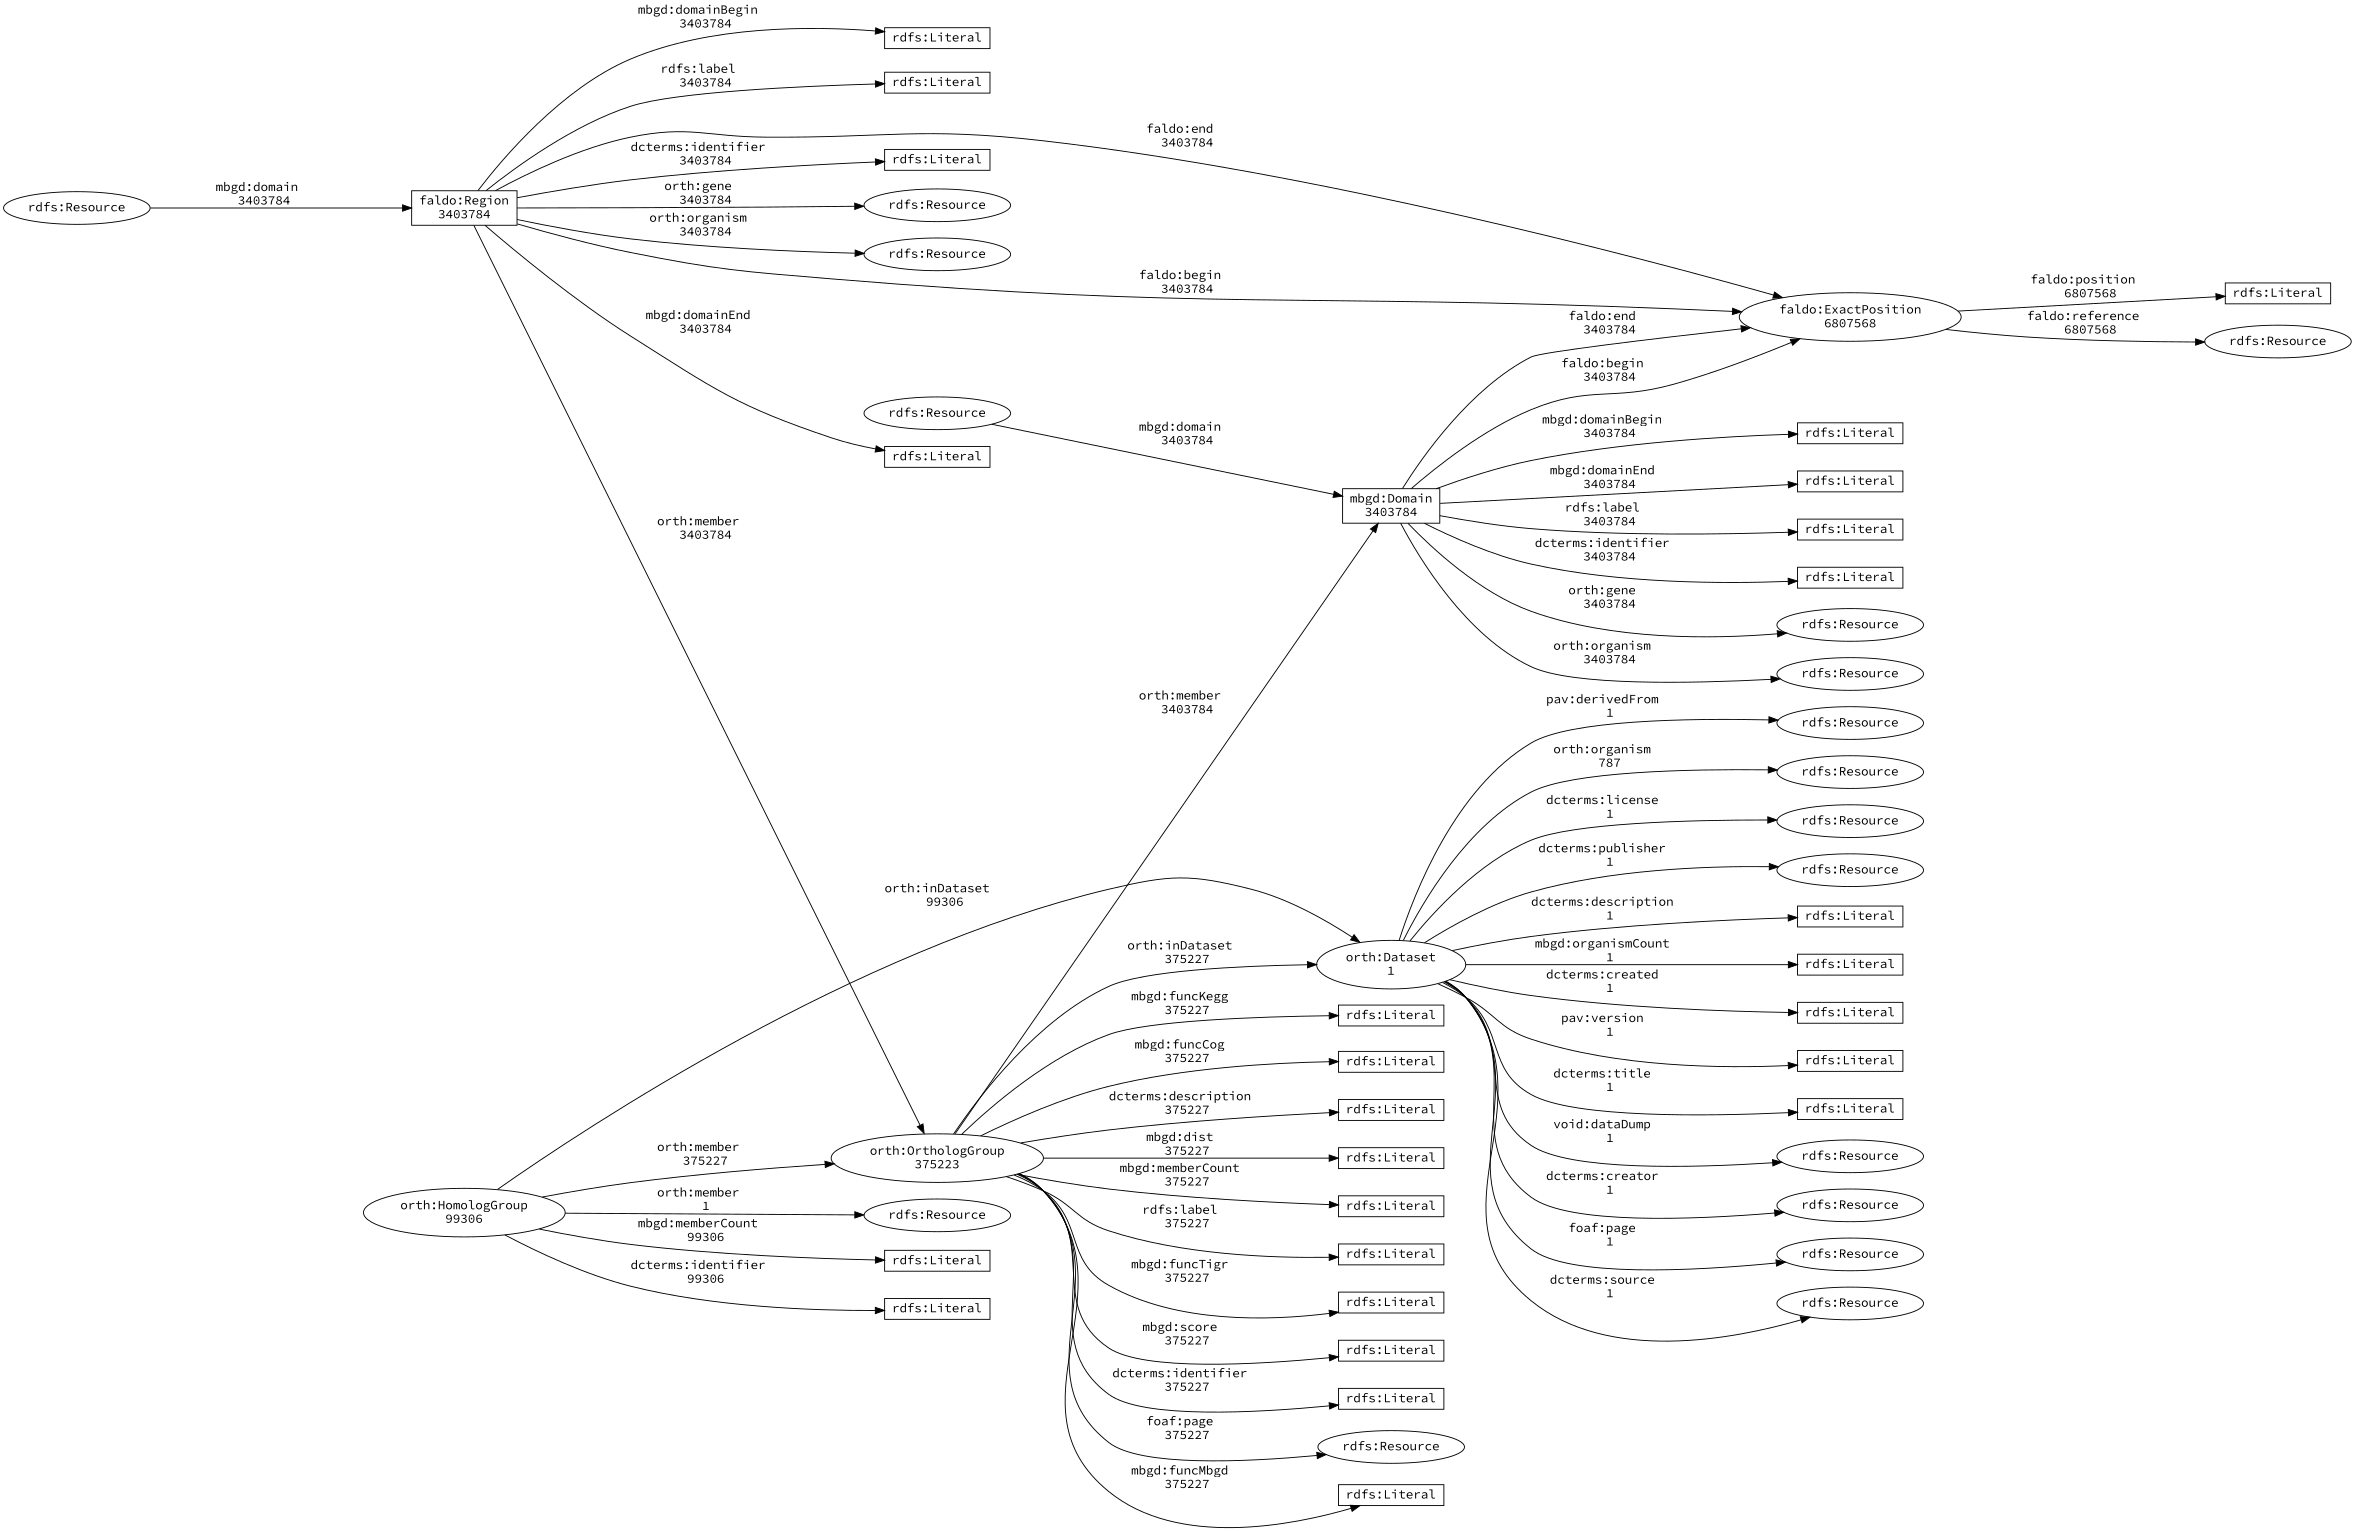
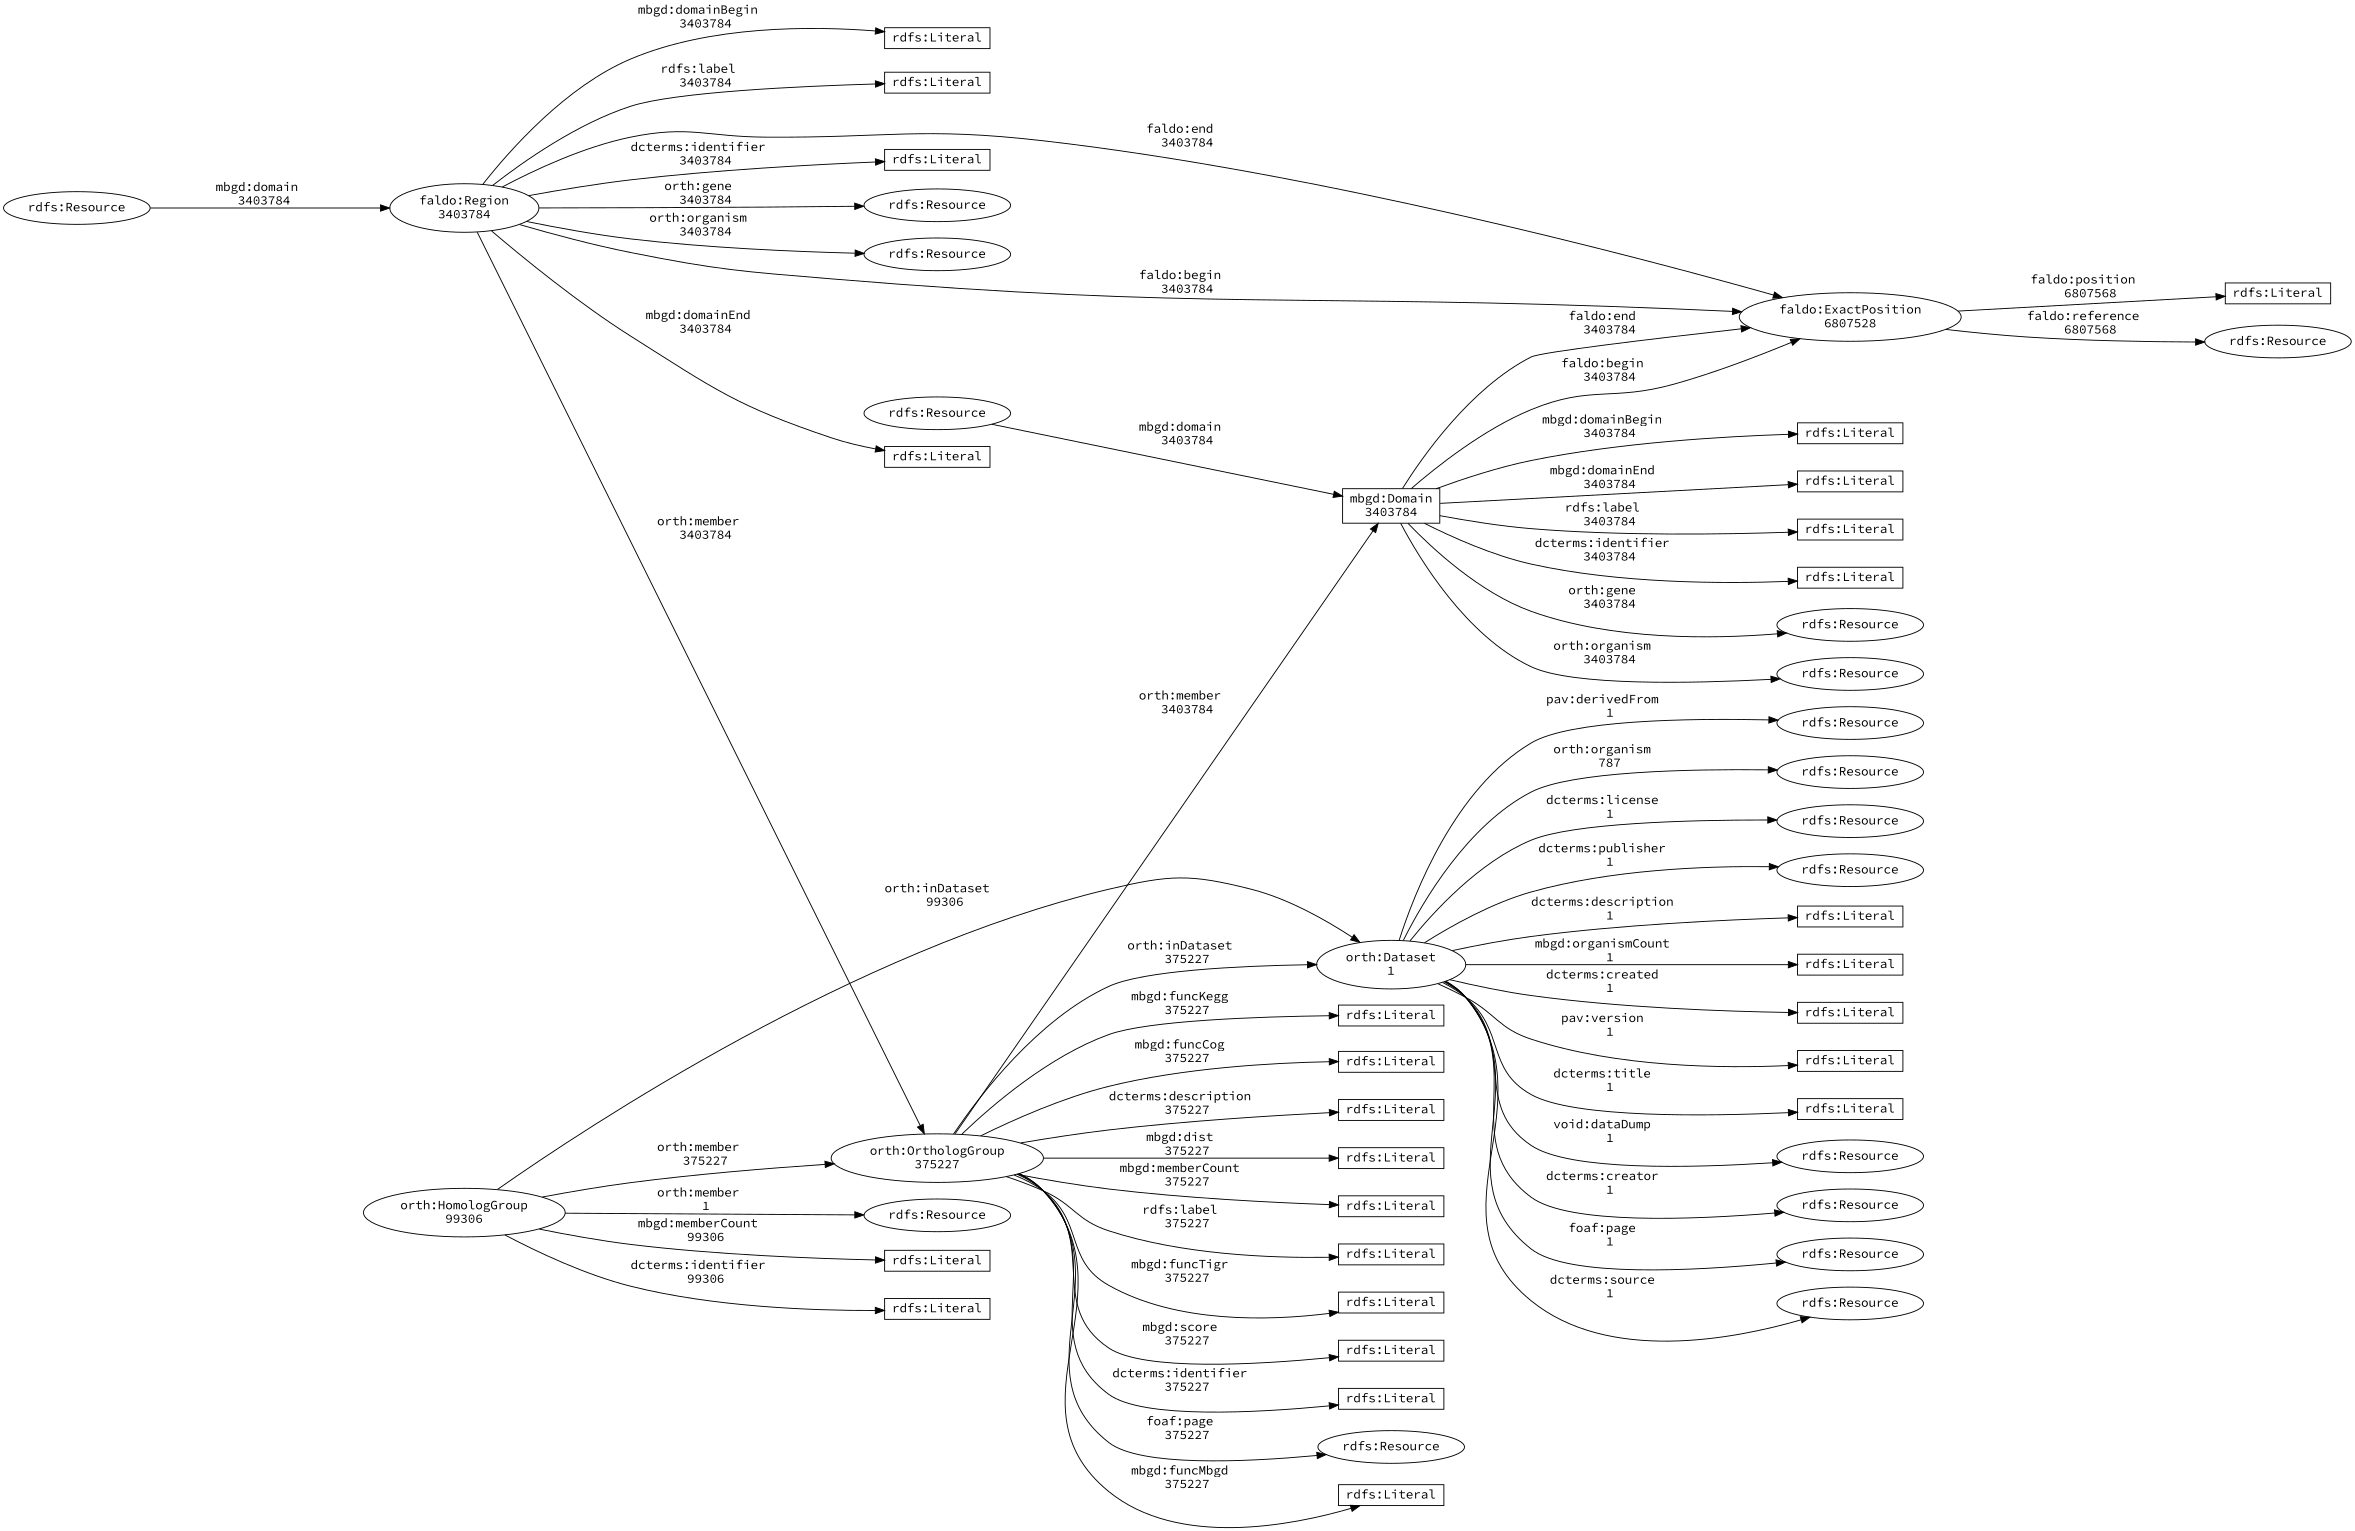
(464, 208) -> (464, 208)
(1850, 317) -> (1850, 317)
(937, 1158) -> (937, 1158)
